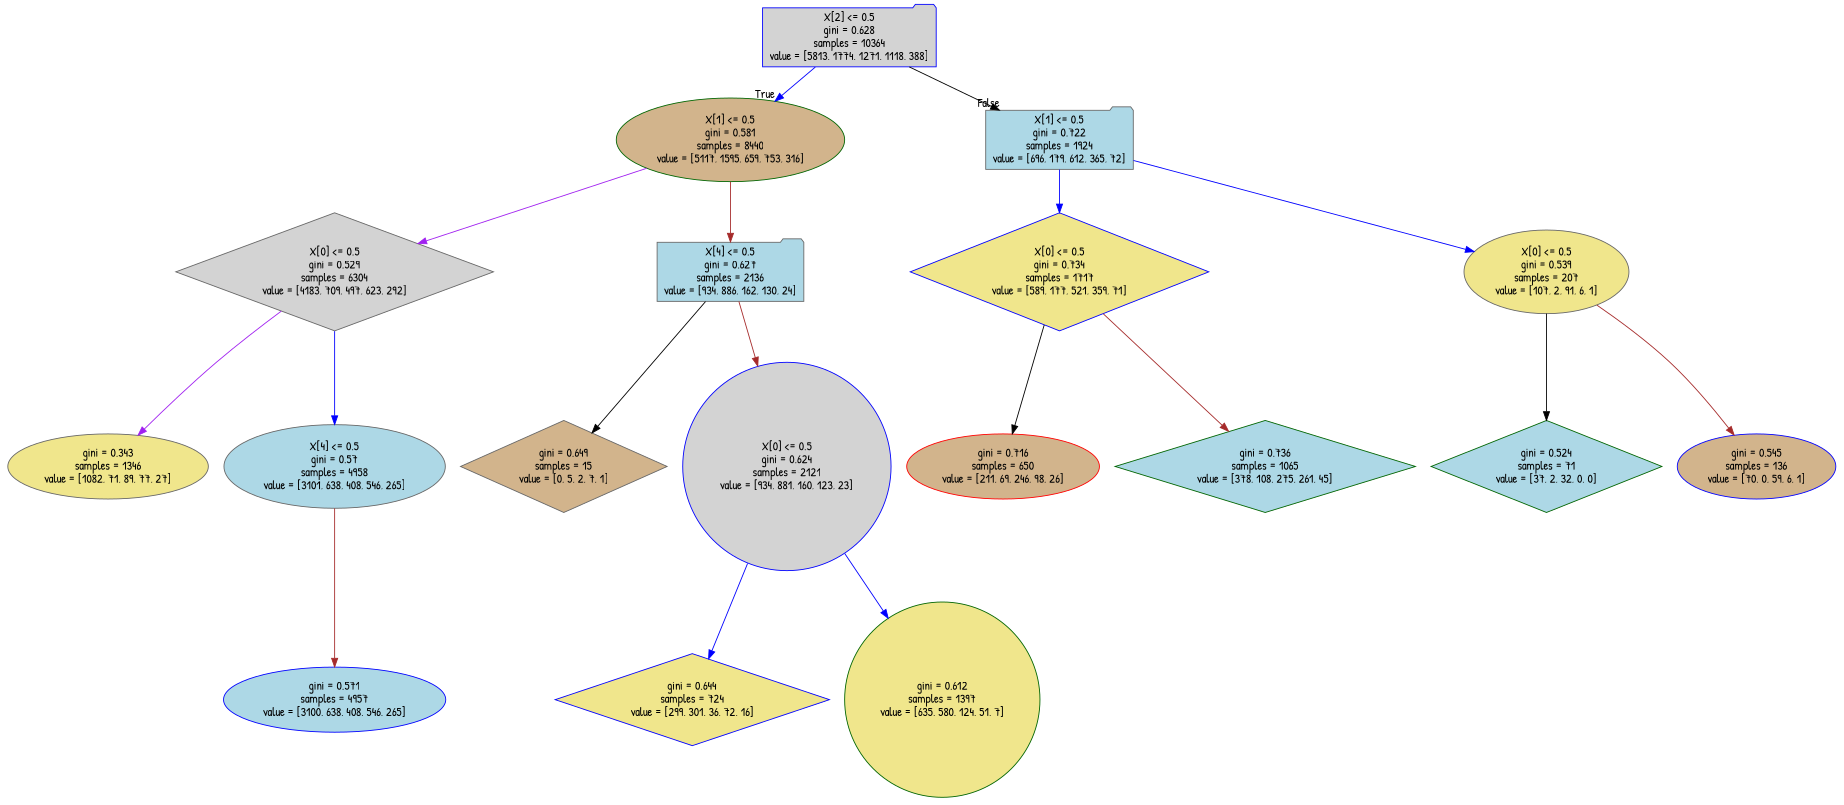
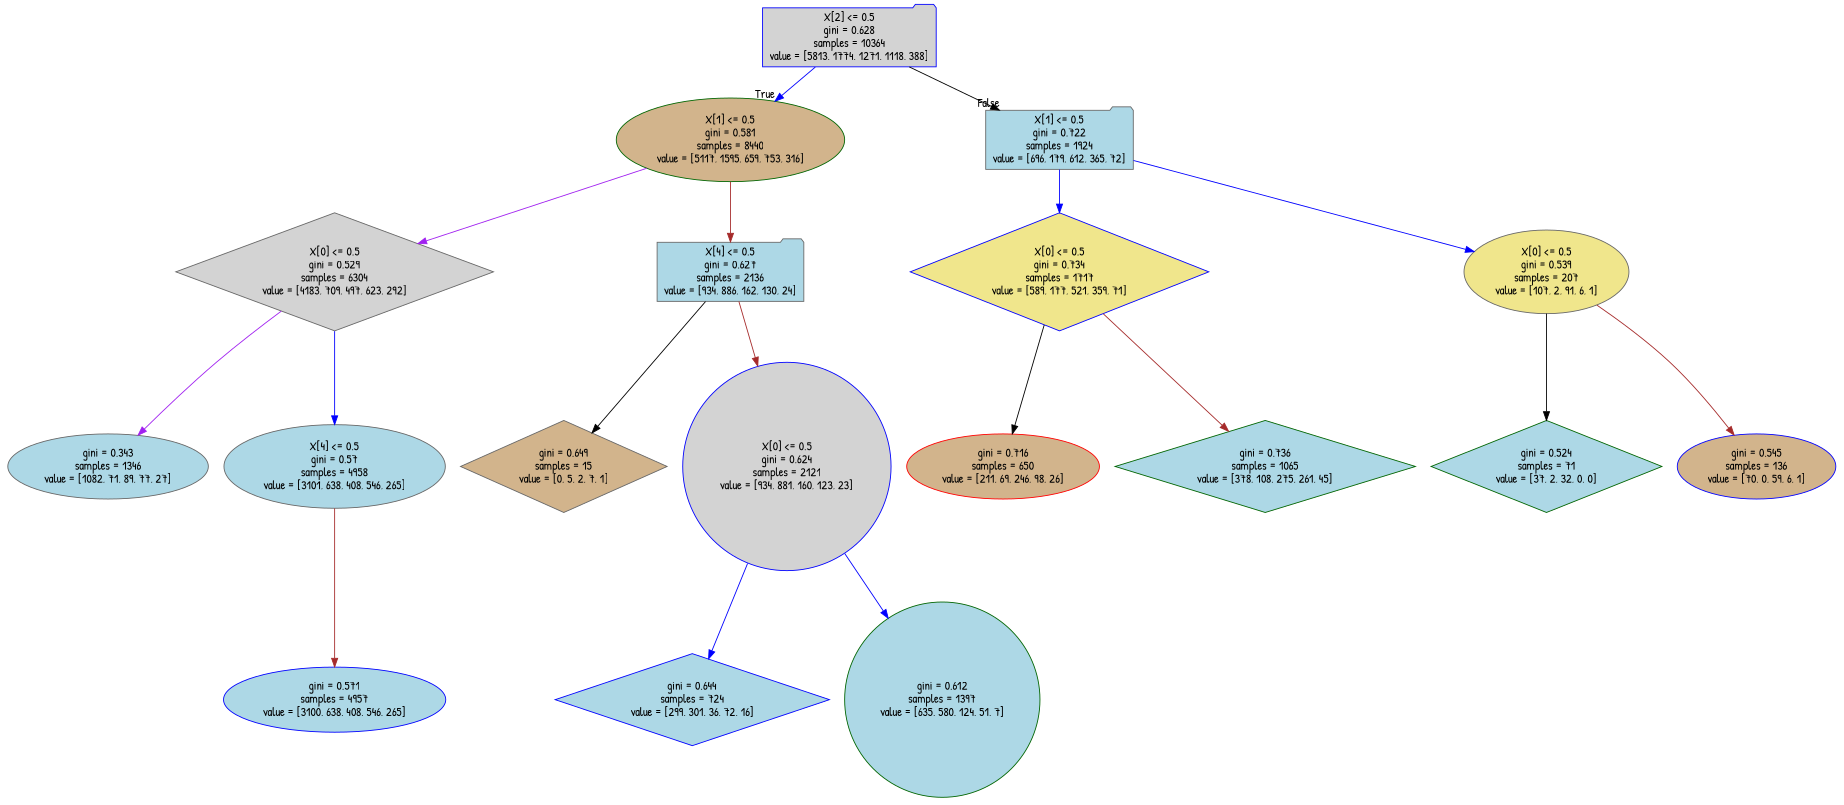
(108, 466) -> (108, 466)
(692, 700) -> (692, 700)
(942, 700) -> (942, 700)
